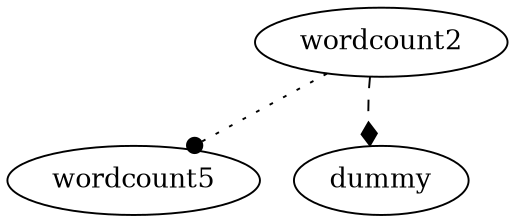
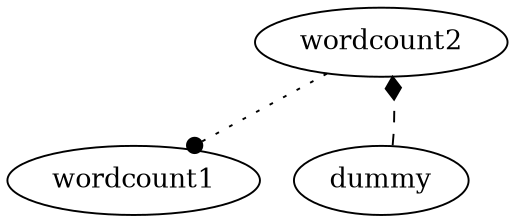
(369, 99) -> (394, 123)
(134, 180) -> (134, 180)
